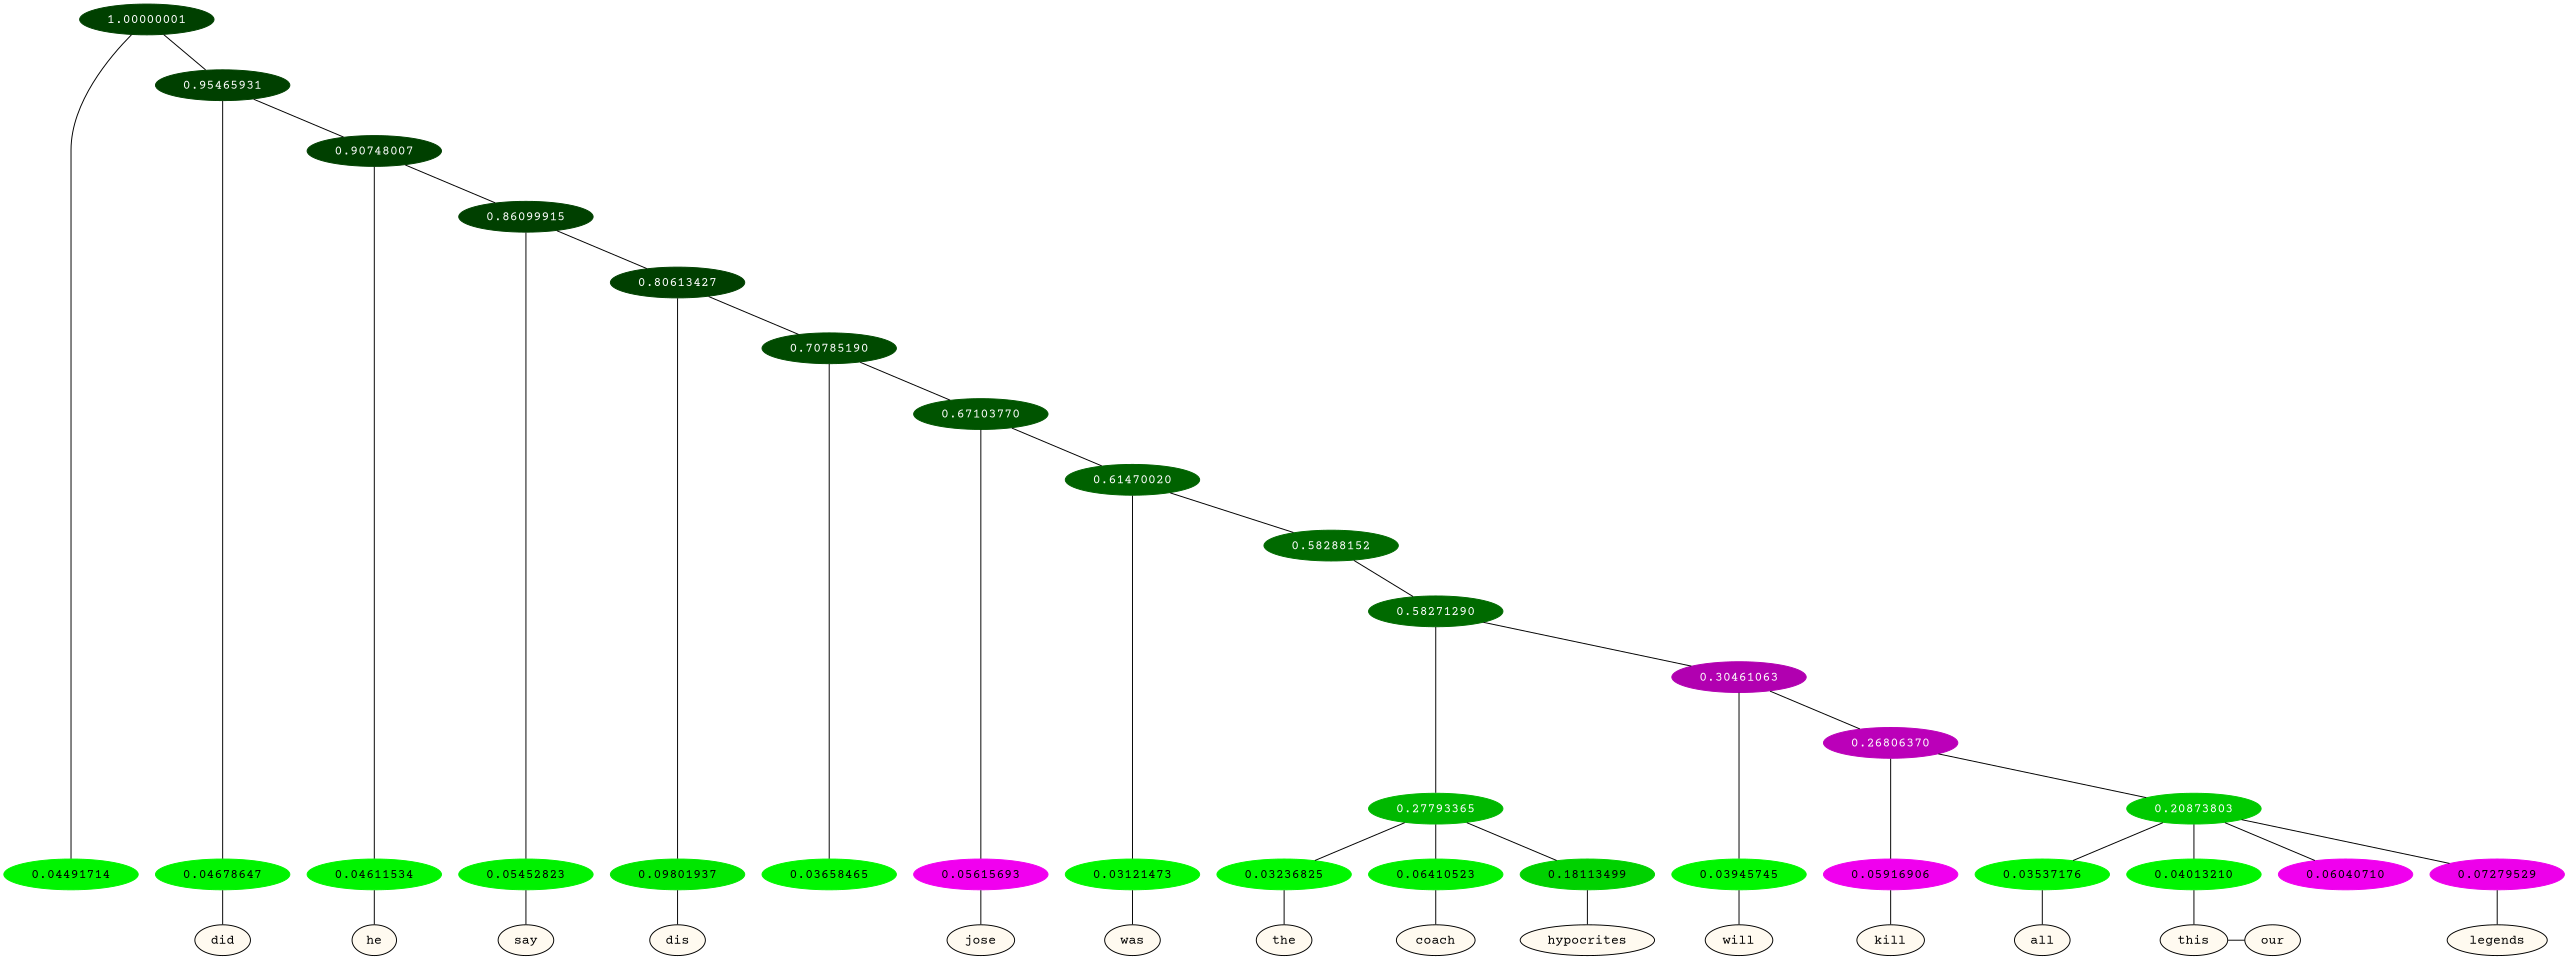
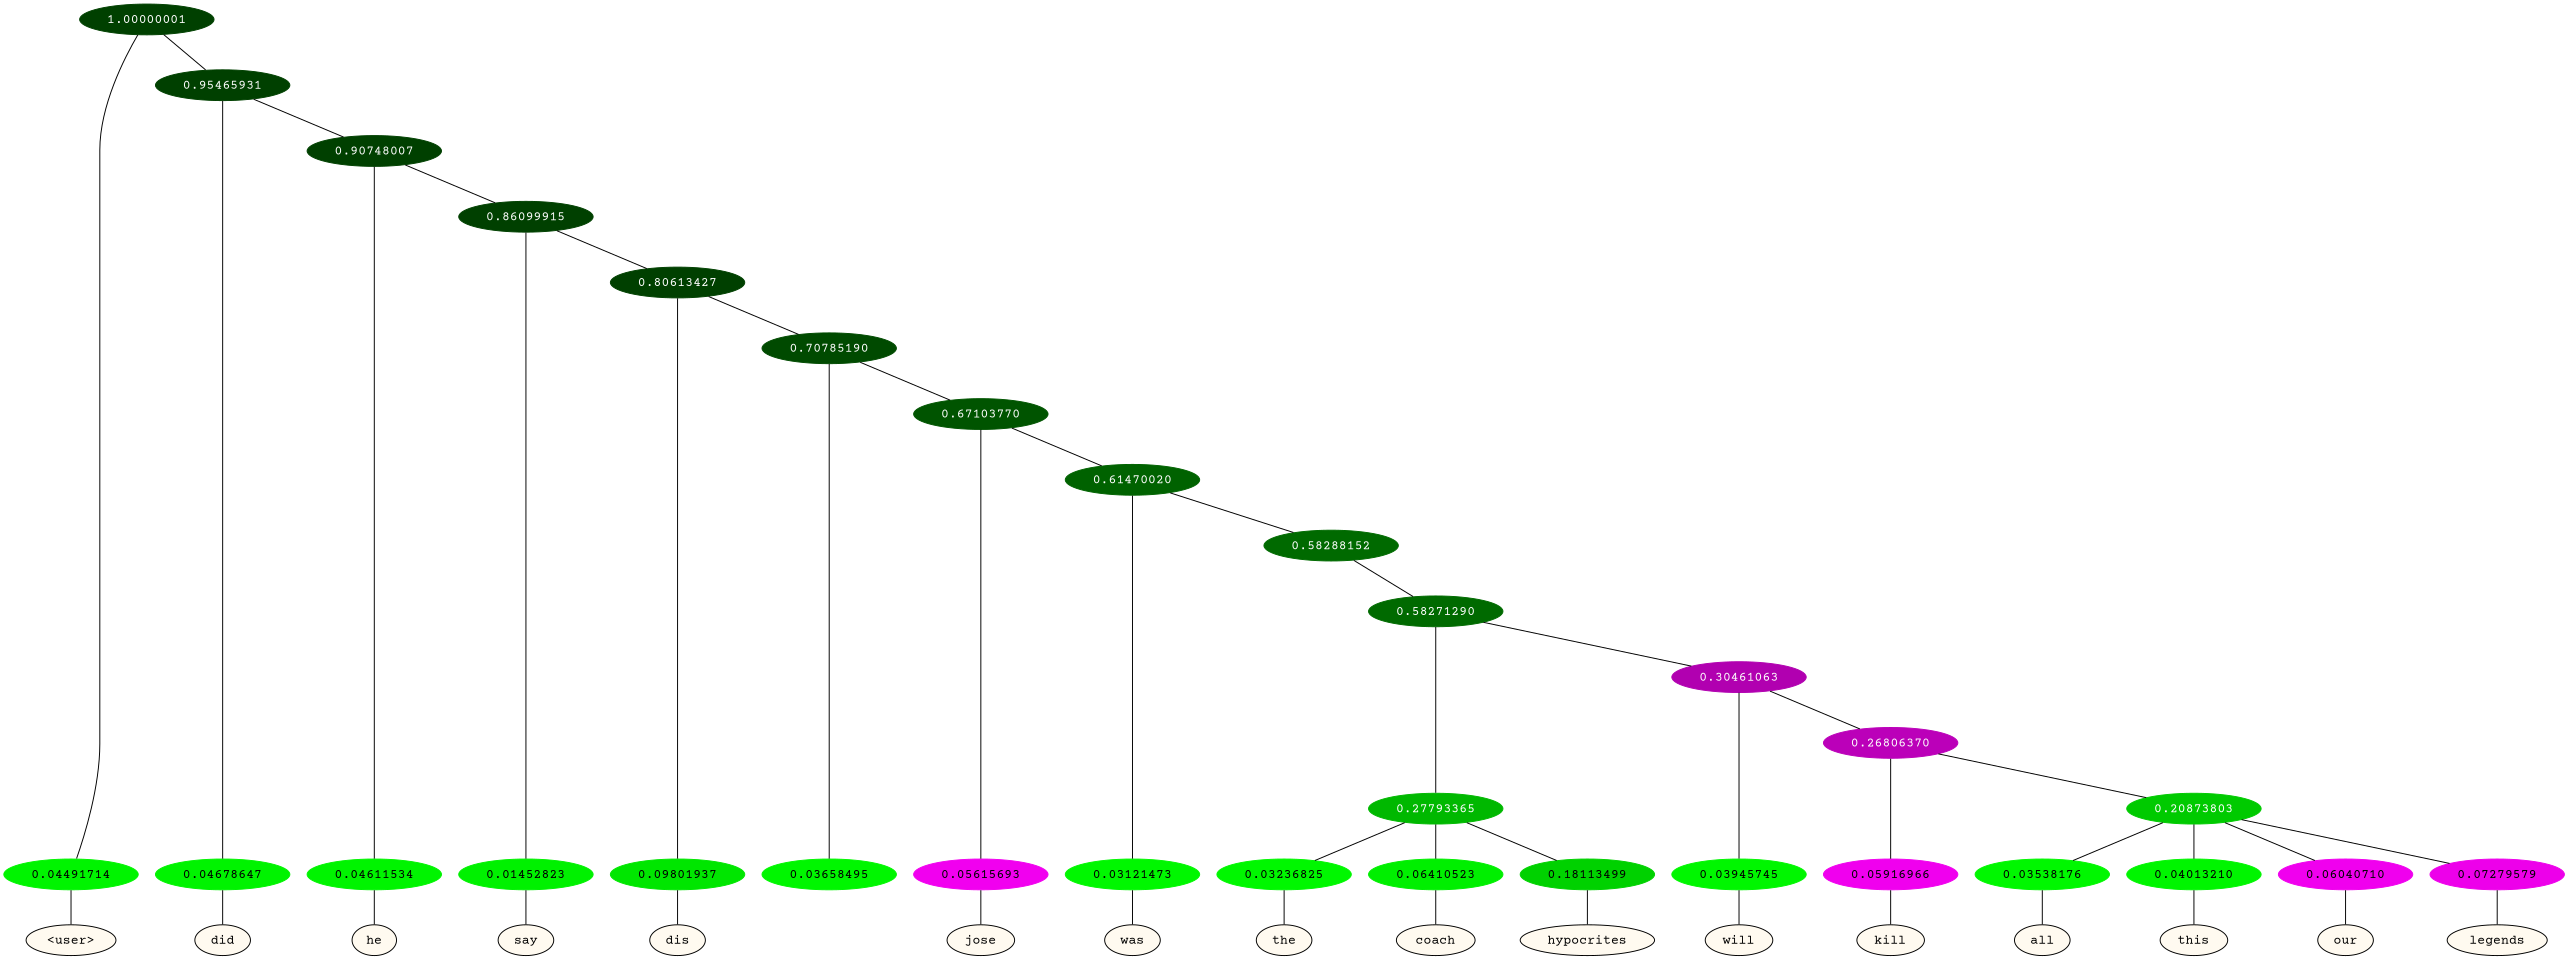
(526, 874) -> (526, 874)
(829, 874) -> (829, 874)
(1891, 874) -> (1891, 874)
(2042, 874) -> (2042, 874)
(2497, 874) -> (2497, 874)
none -> (71, 940)
(2236, 940) -> (2346, 907)
